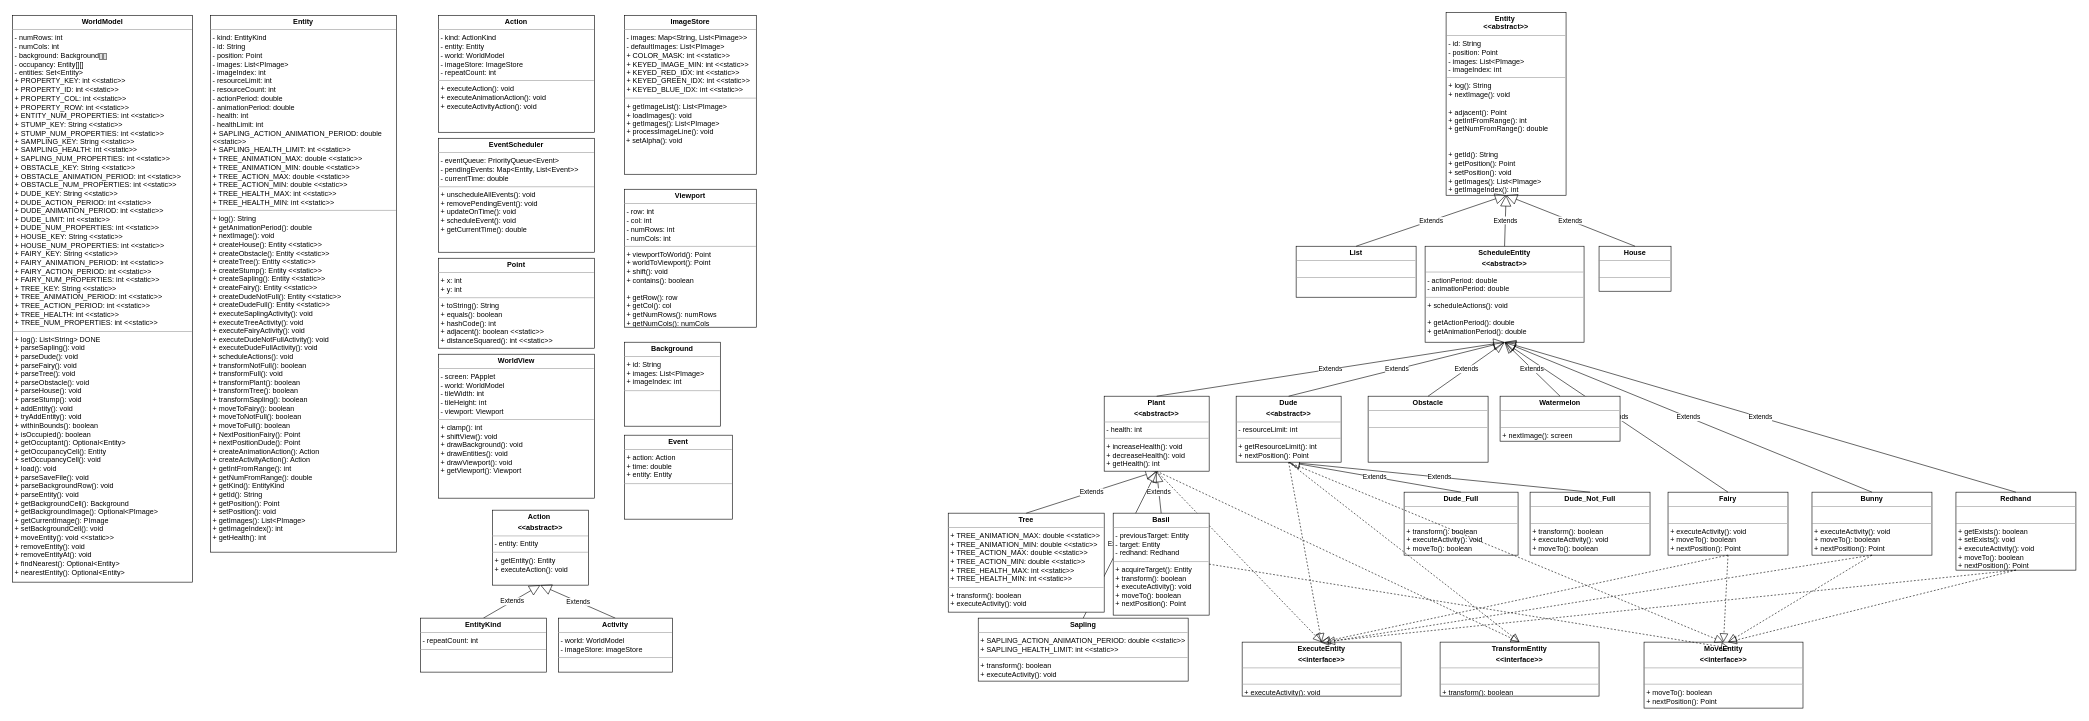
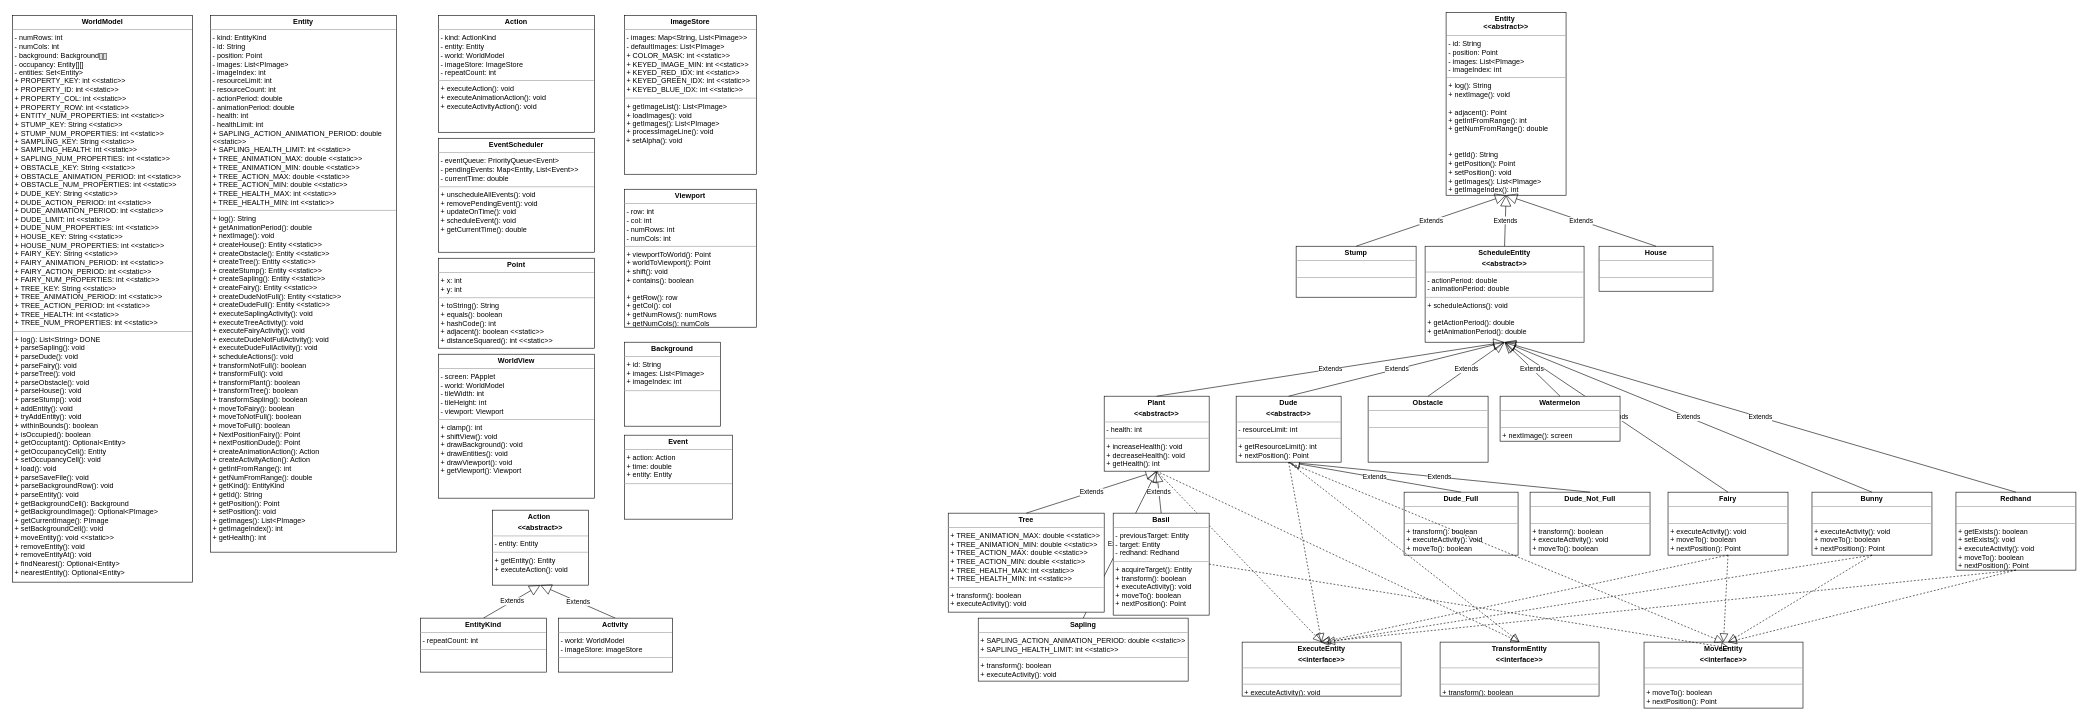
(1303, 251) -> (1306, 251)
(1635, 269) -> (1656, 269)
